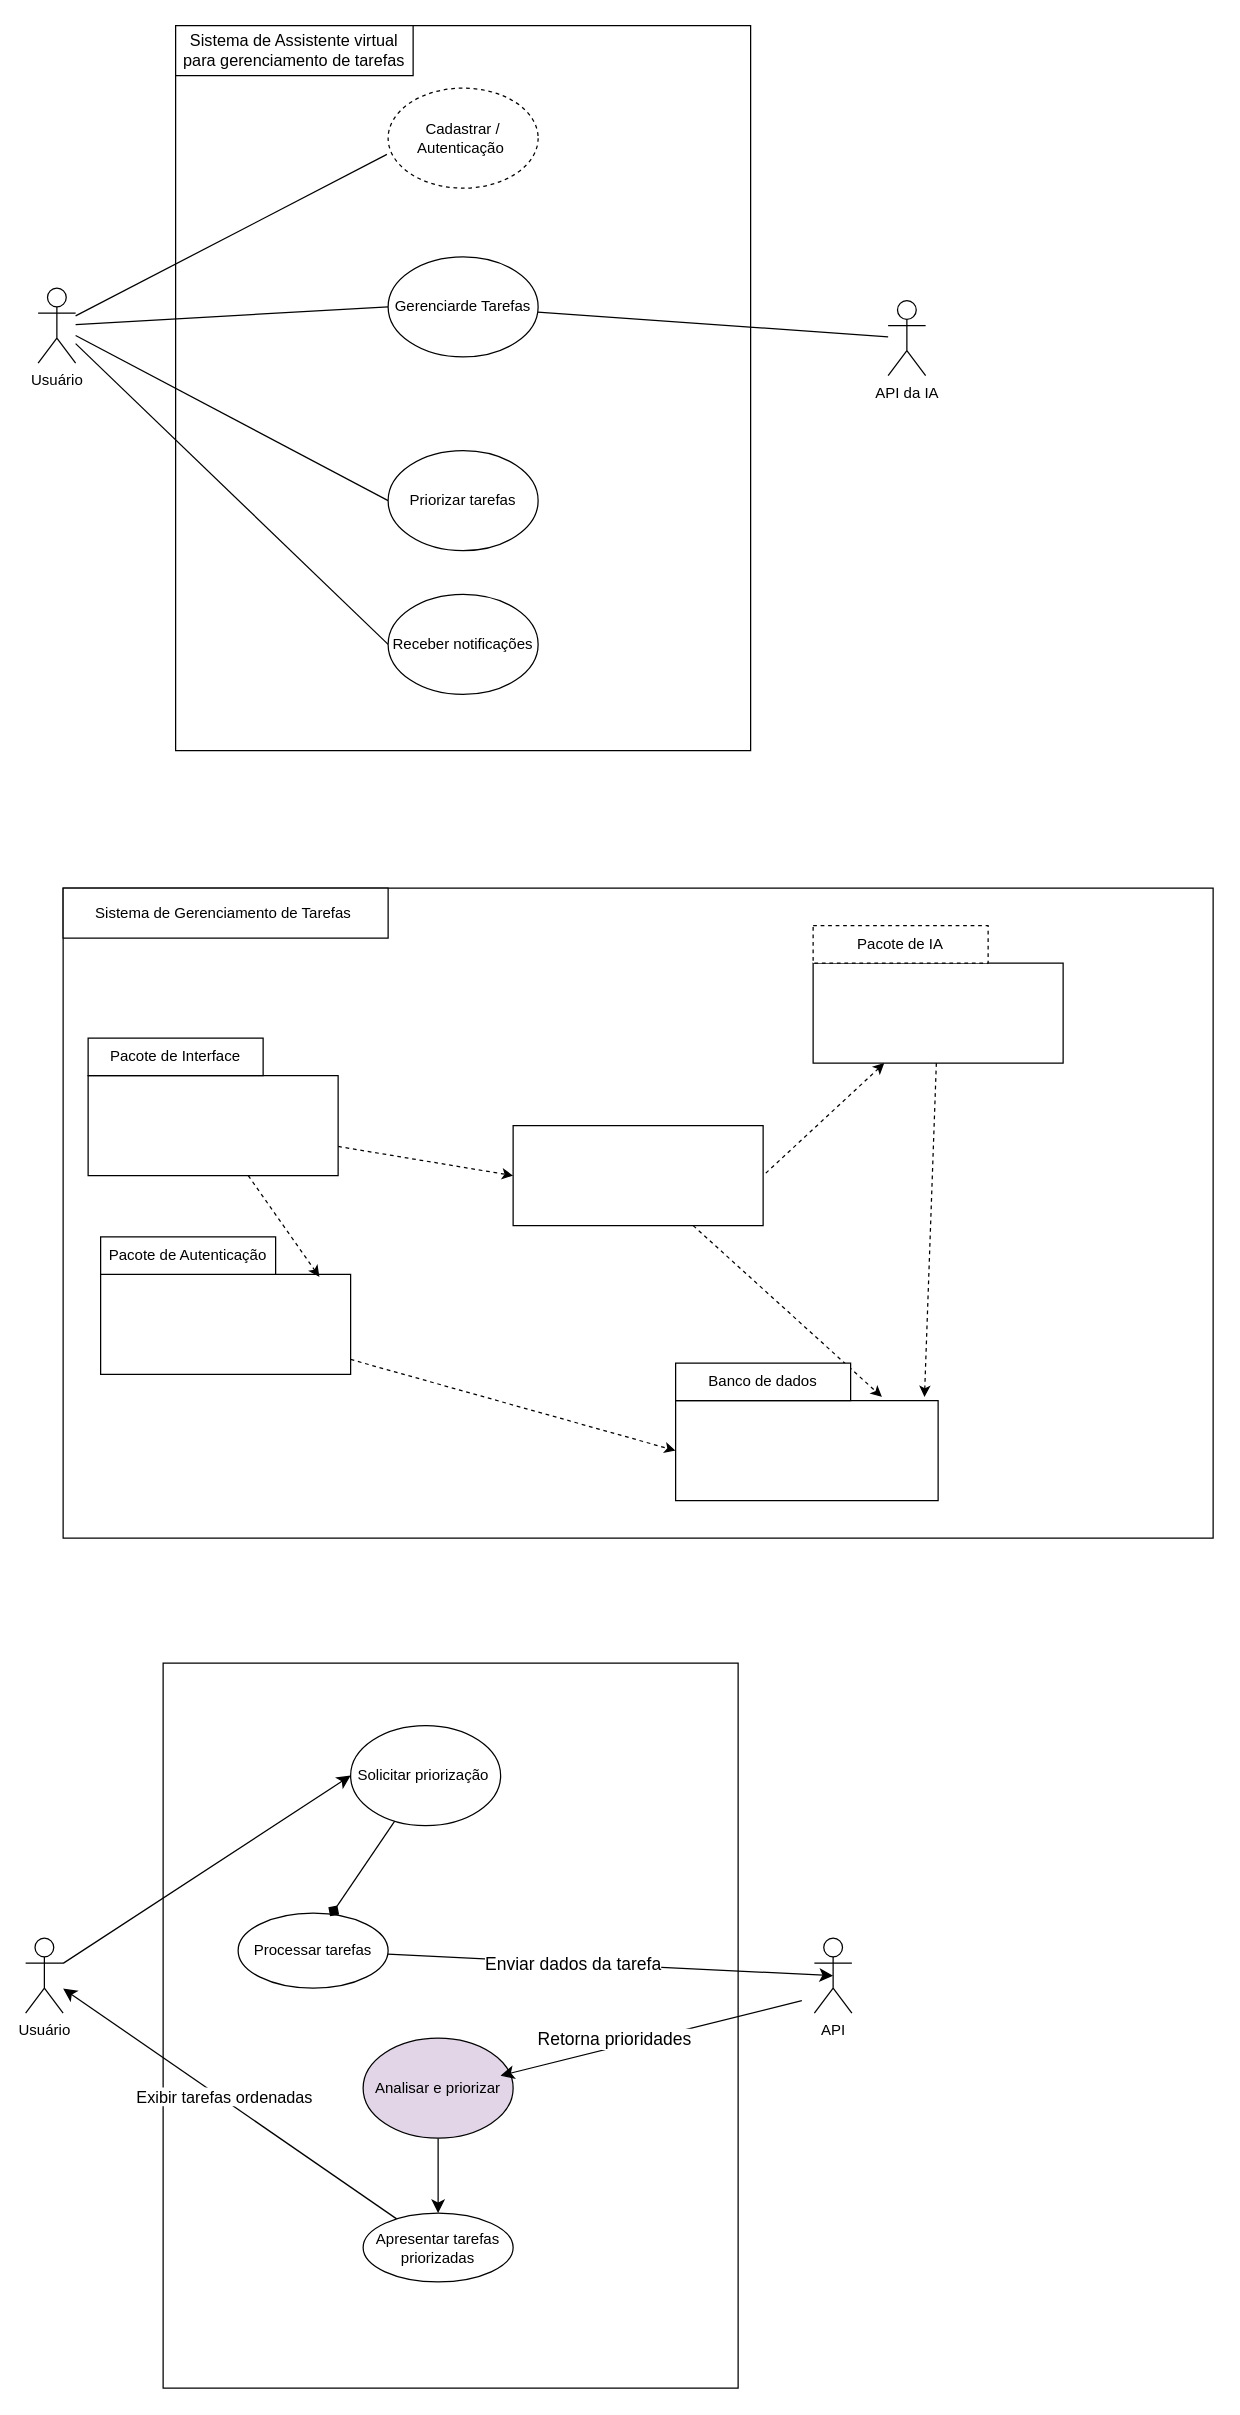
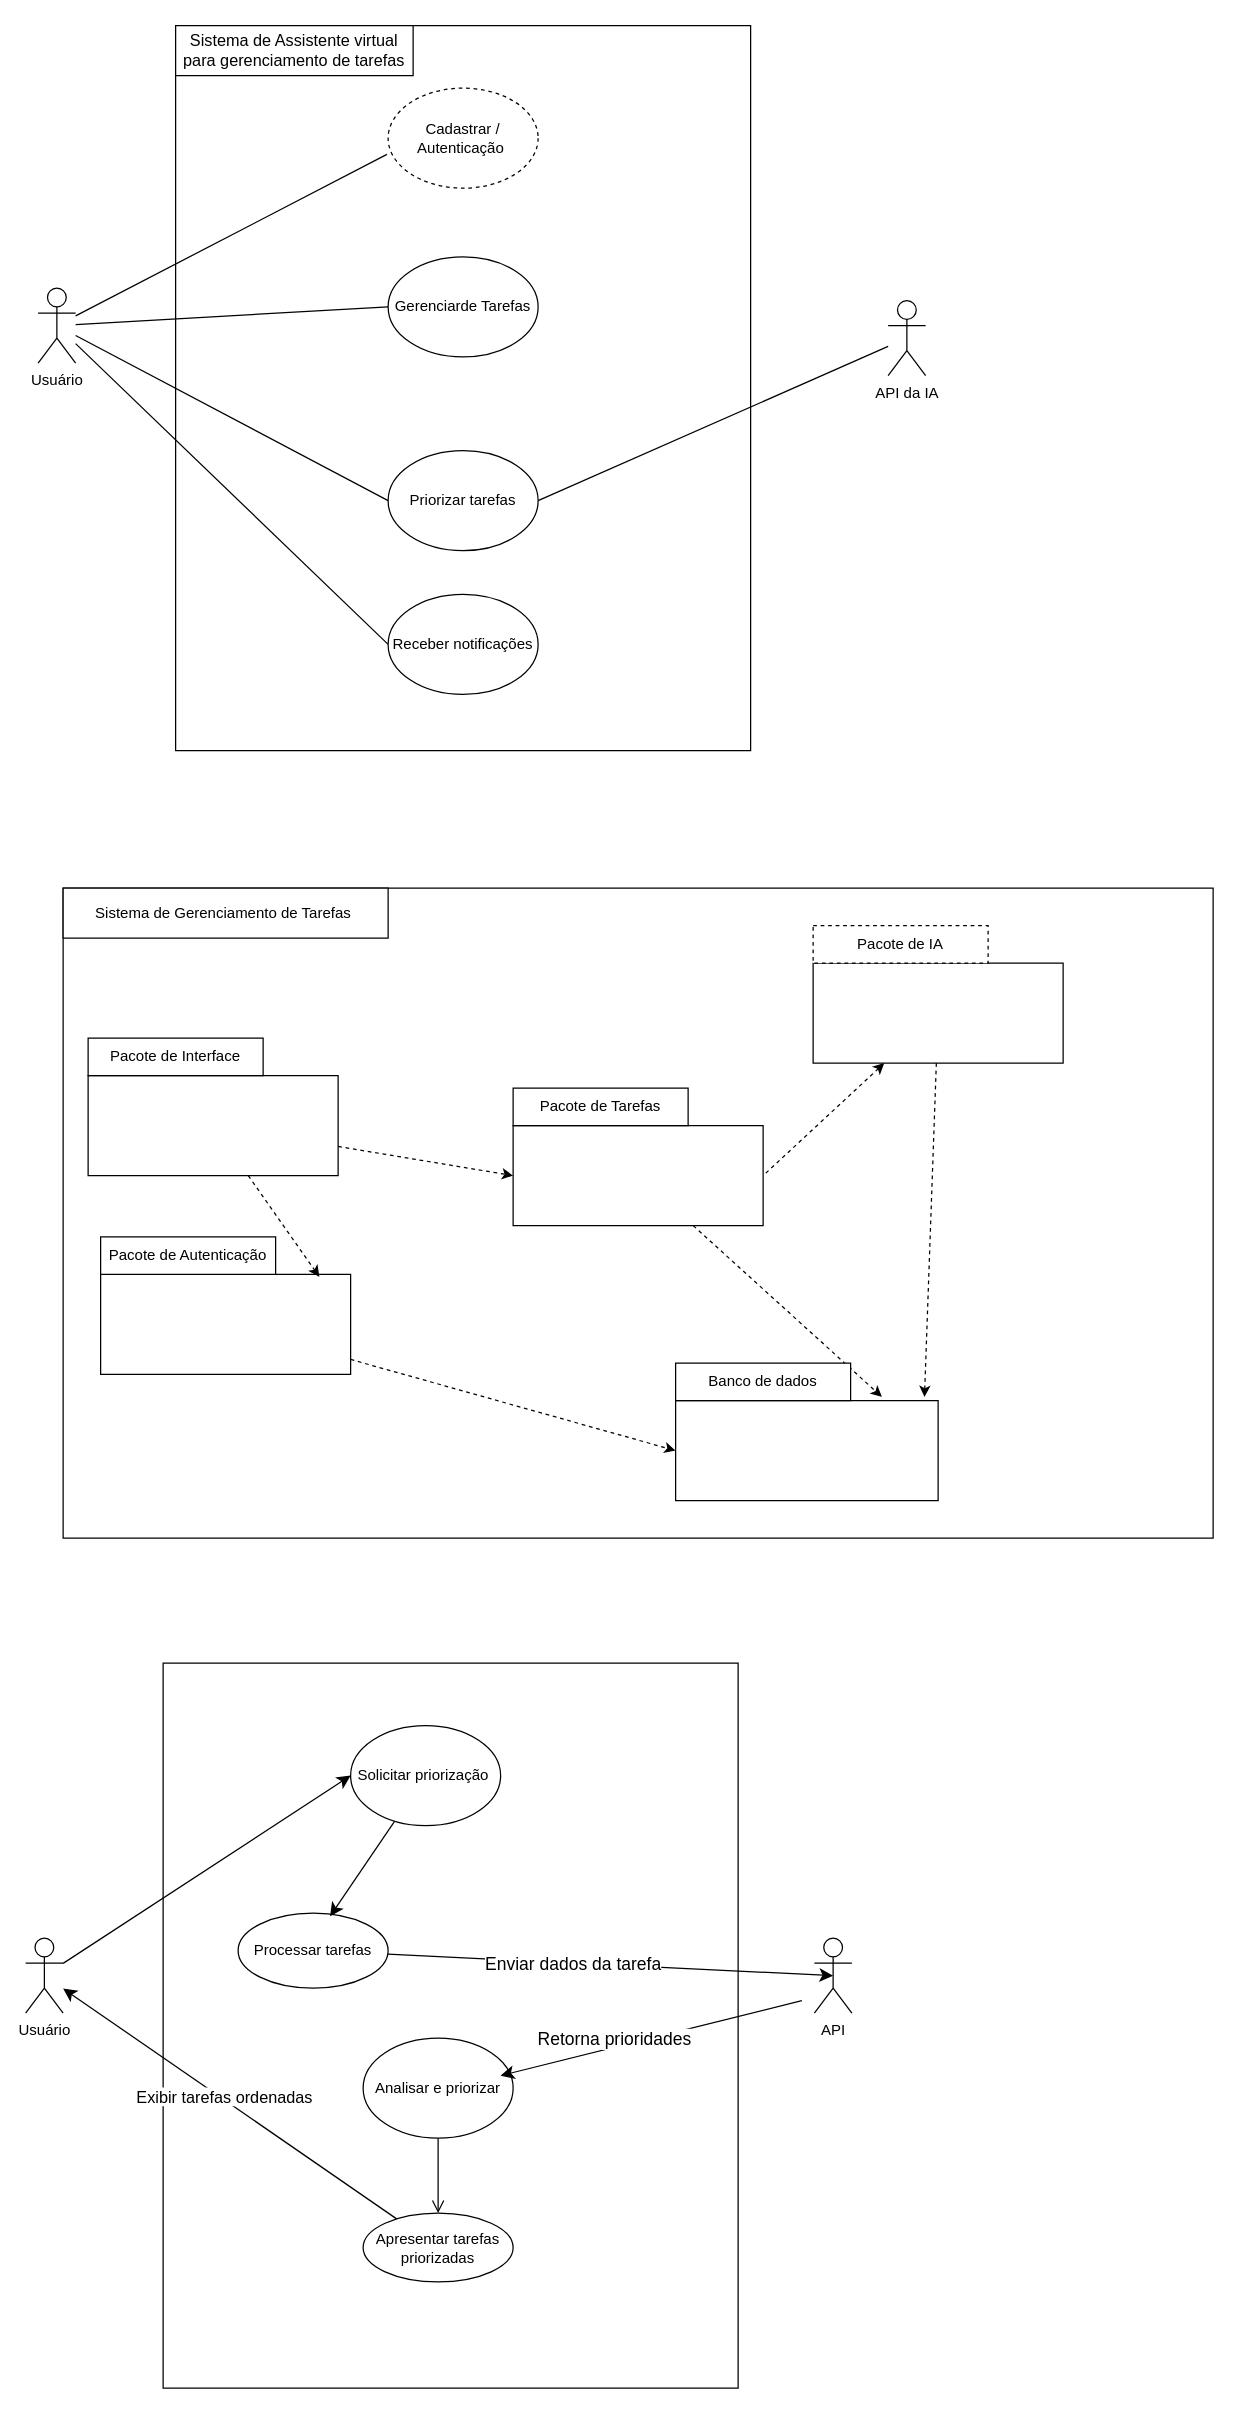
(713, 324) -> (713, 424)
none -> (601, 1107)
(337, 1905) -> (337, 1906)
(438, 2088) -> (438, 2088)
(438, 2201) -> (438, 2204)
